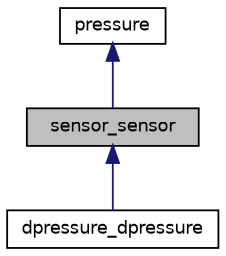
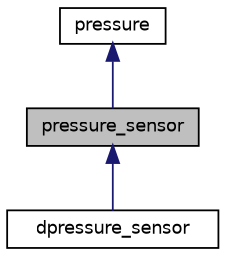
(113, 127) -> (113, 127)
(113, 229) -> (113, 229)
